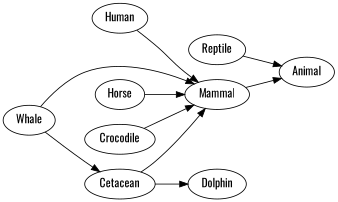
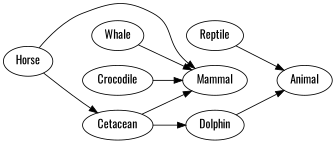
(120, 18) -> none
(260, 84) -> (256, 105)
(69, 150) -> (67, 91)
